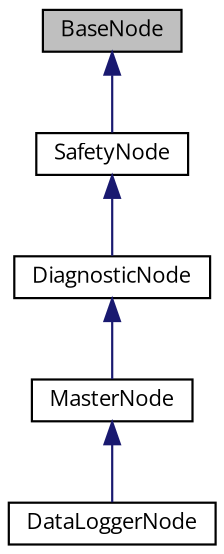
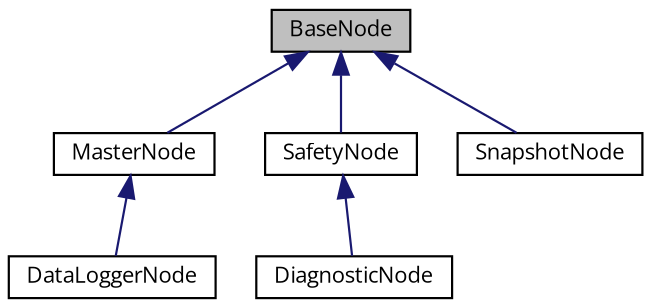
none -> (550, 154)
(112, 350) -> (228, 98)
